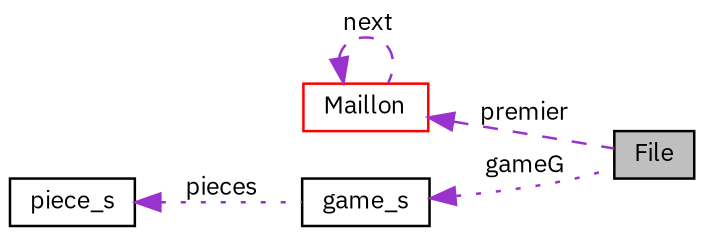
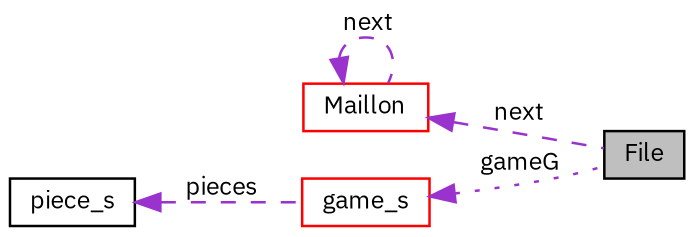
(522, 114) -> (517, 114)
(231, 202) -> (231, 202)
(366, 202) -> (366, 202)
